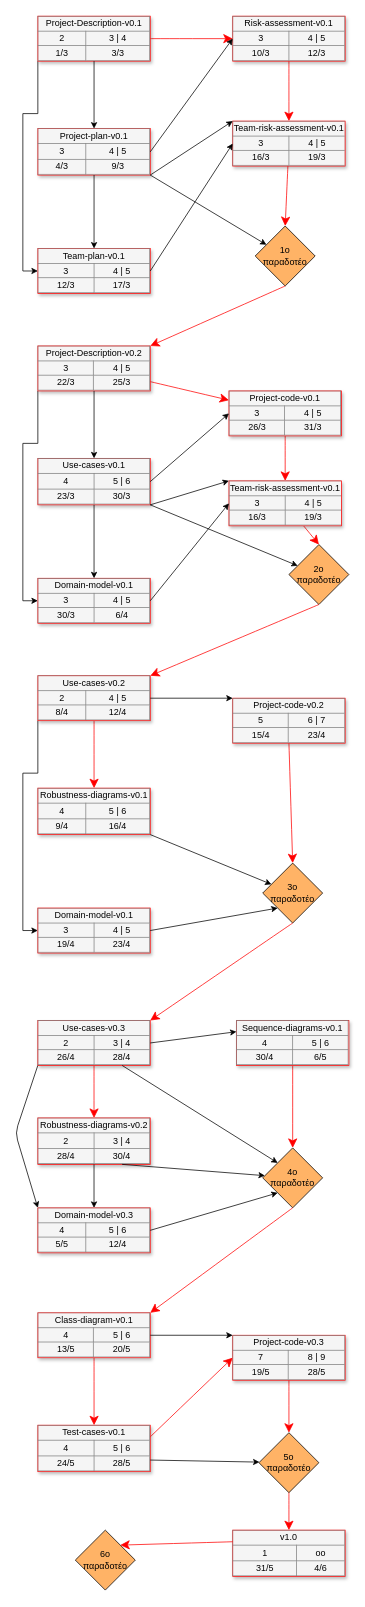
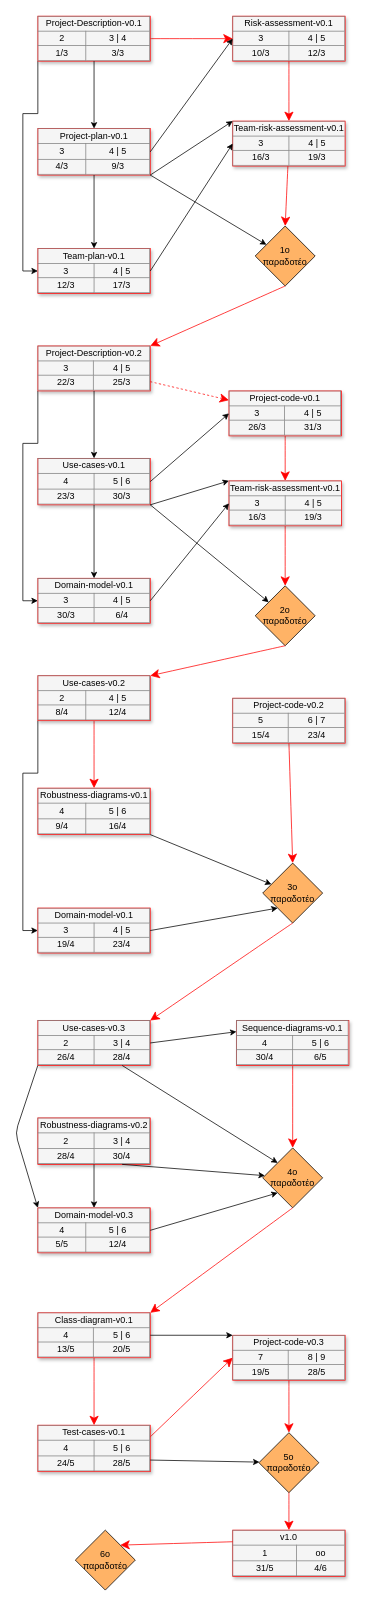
(187, 390) -> (187, 390)
(319, 574) -> (285, 615)
(190, 698) -> none
(94, 1109) -> none
